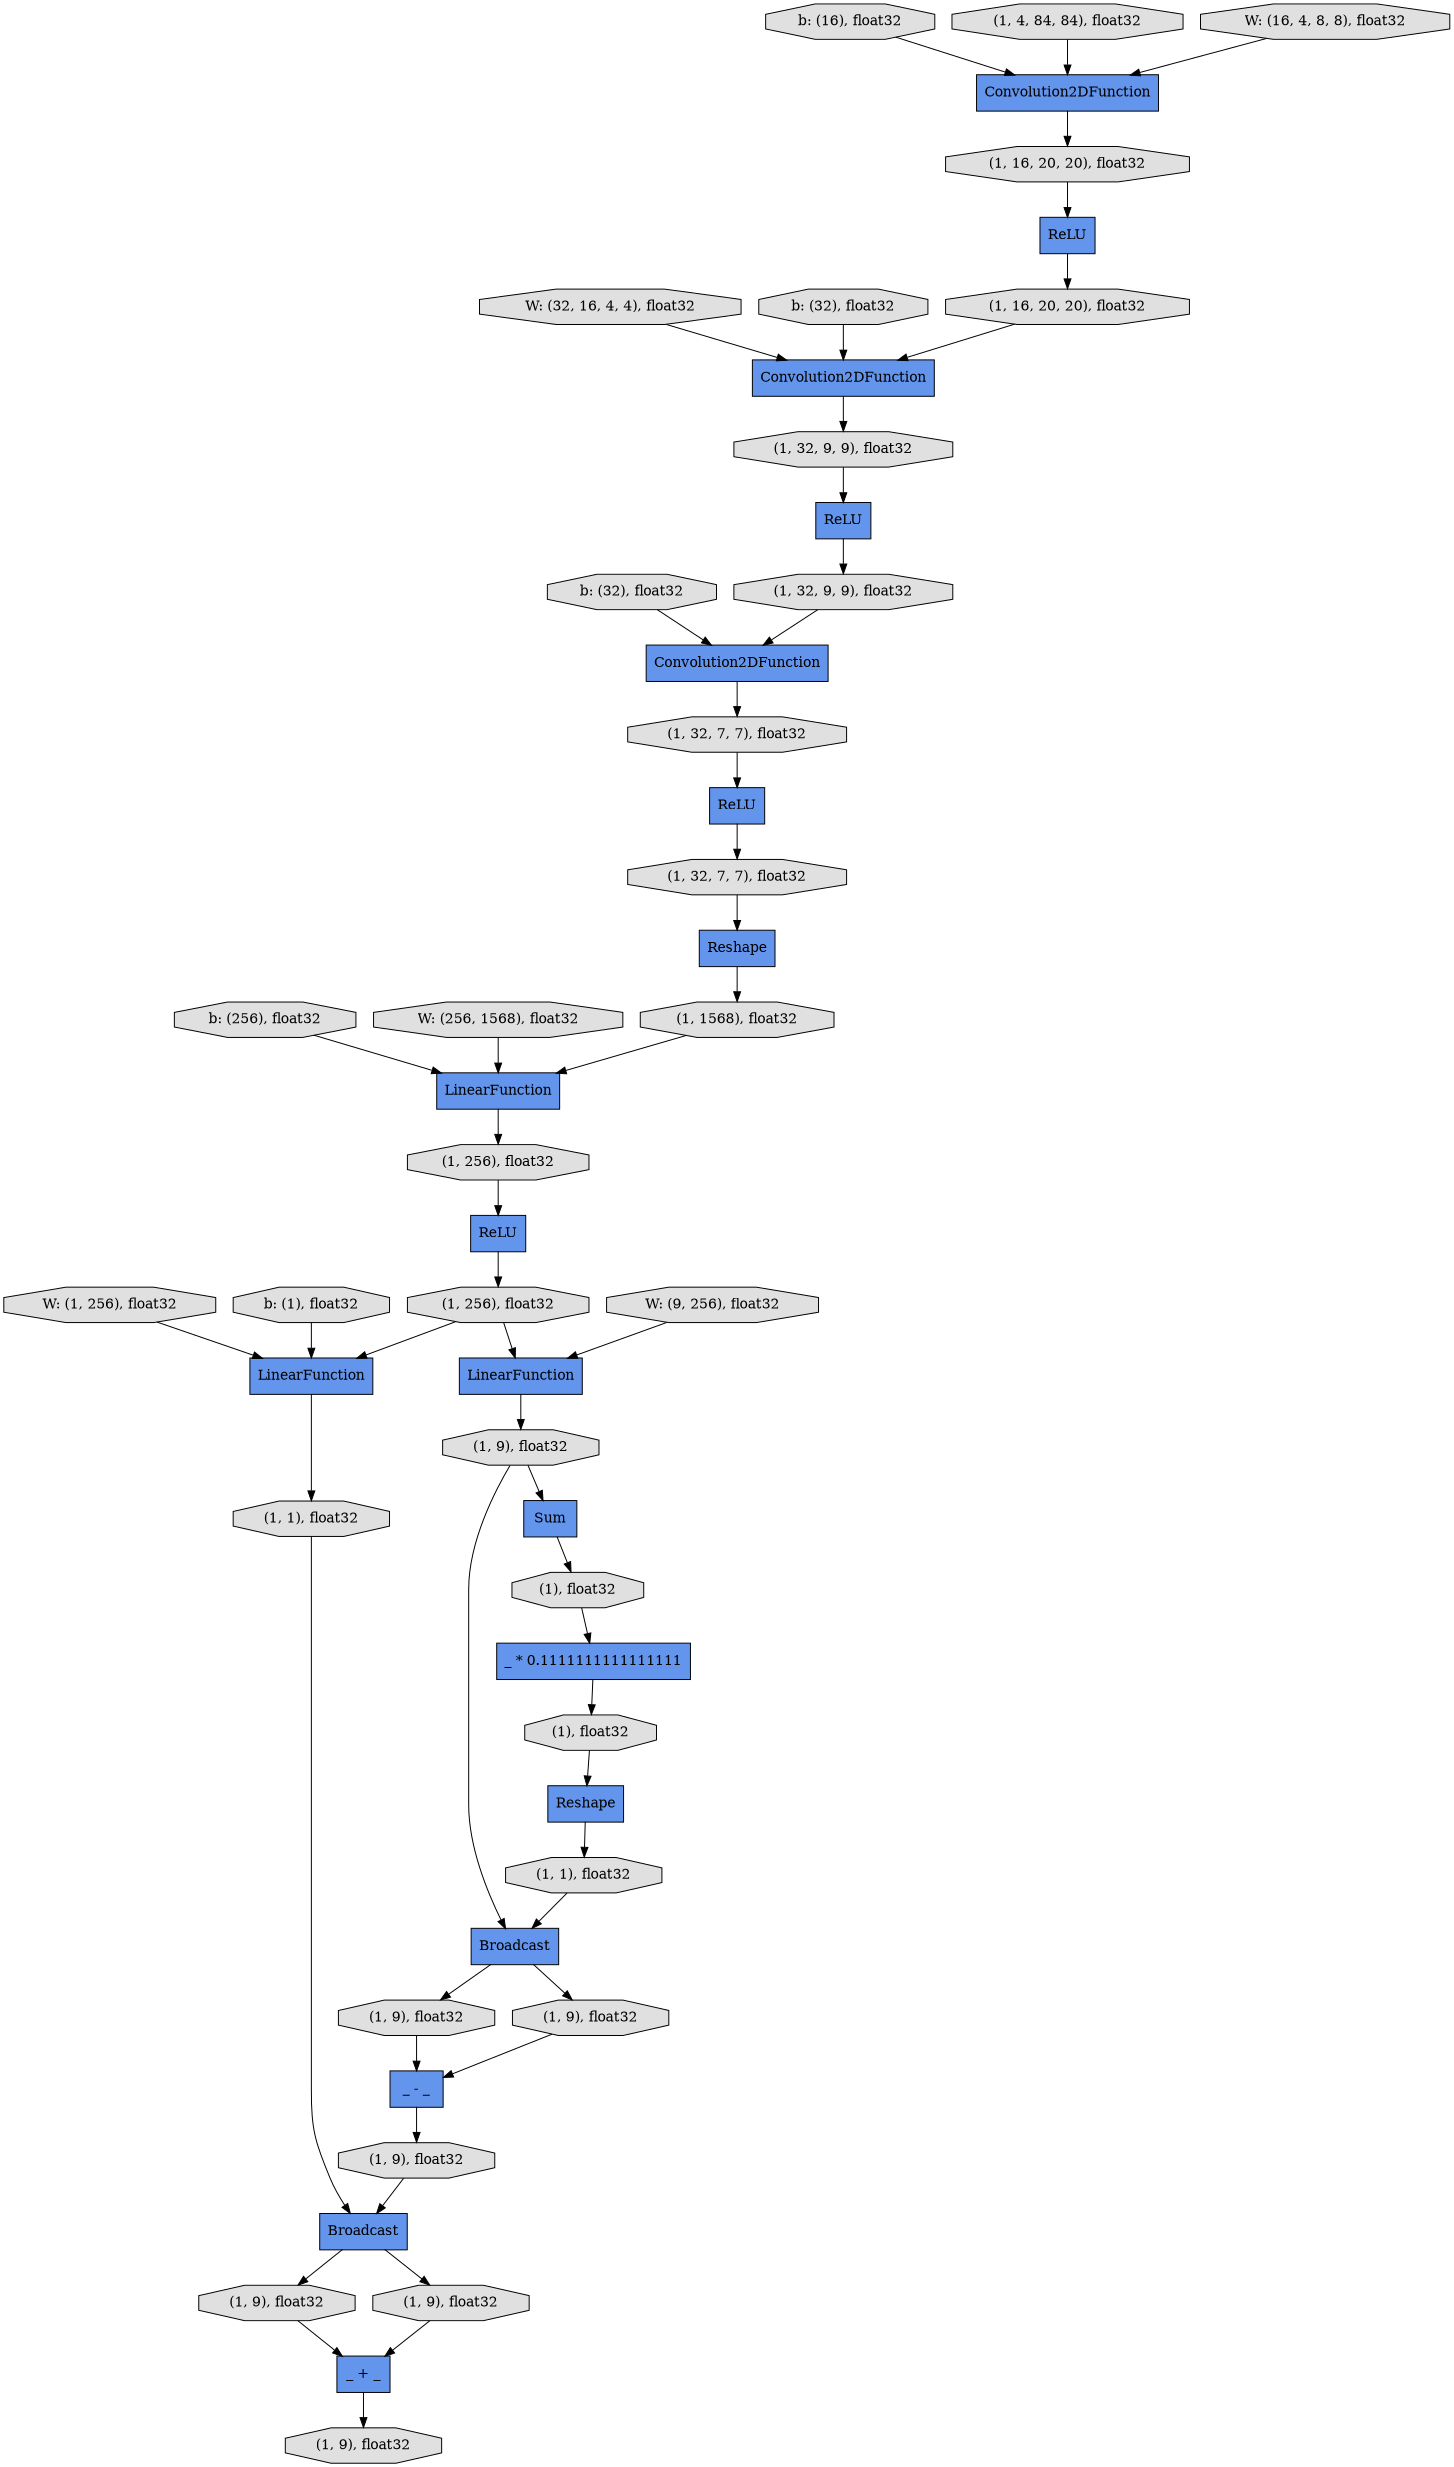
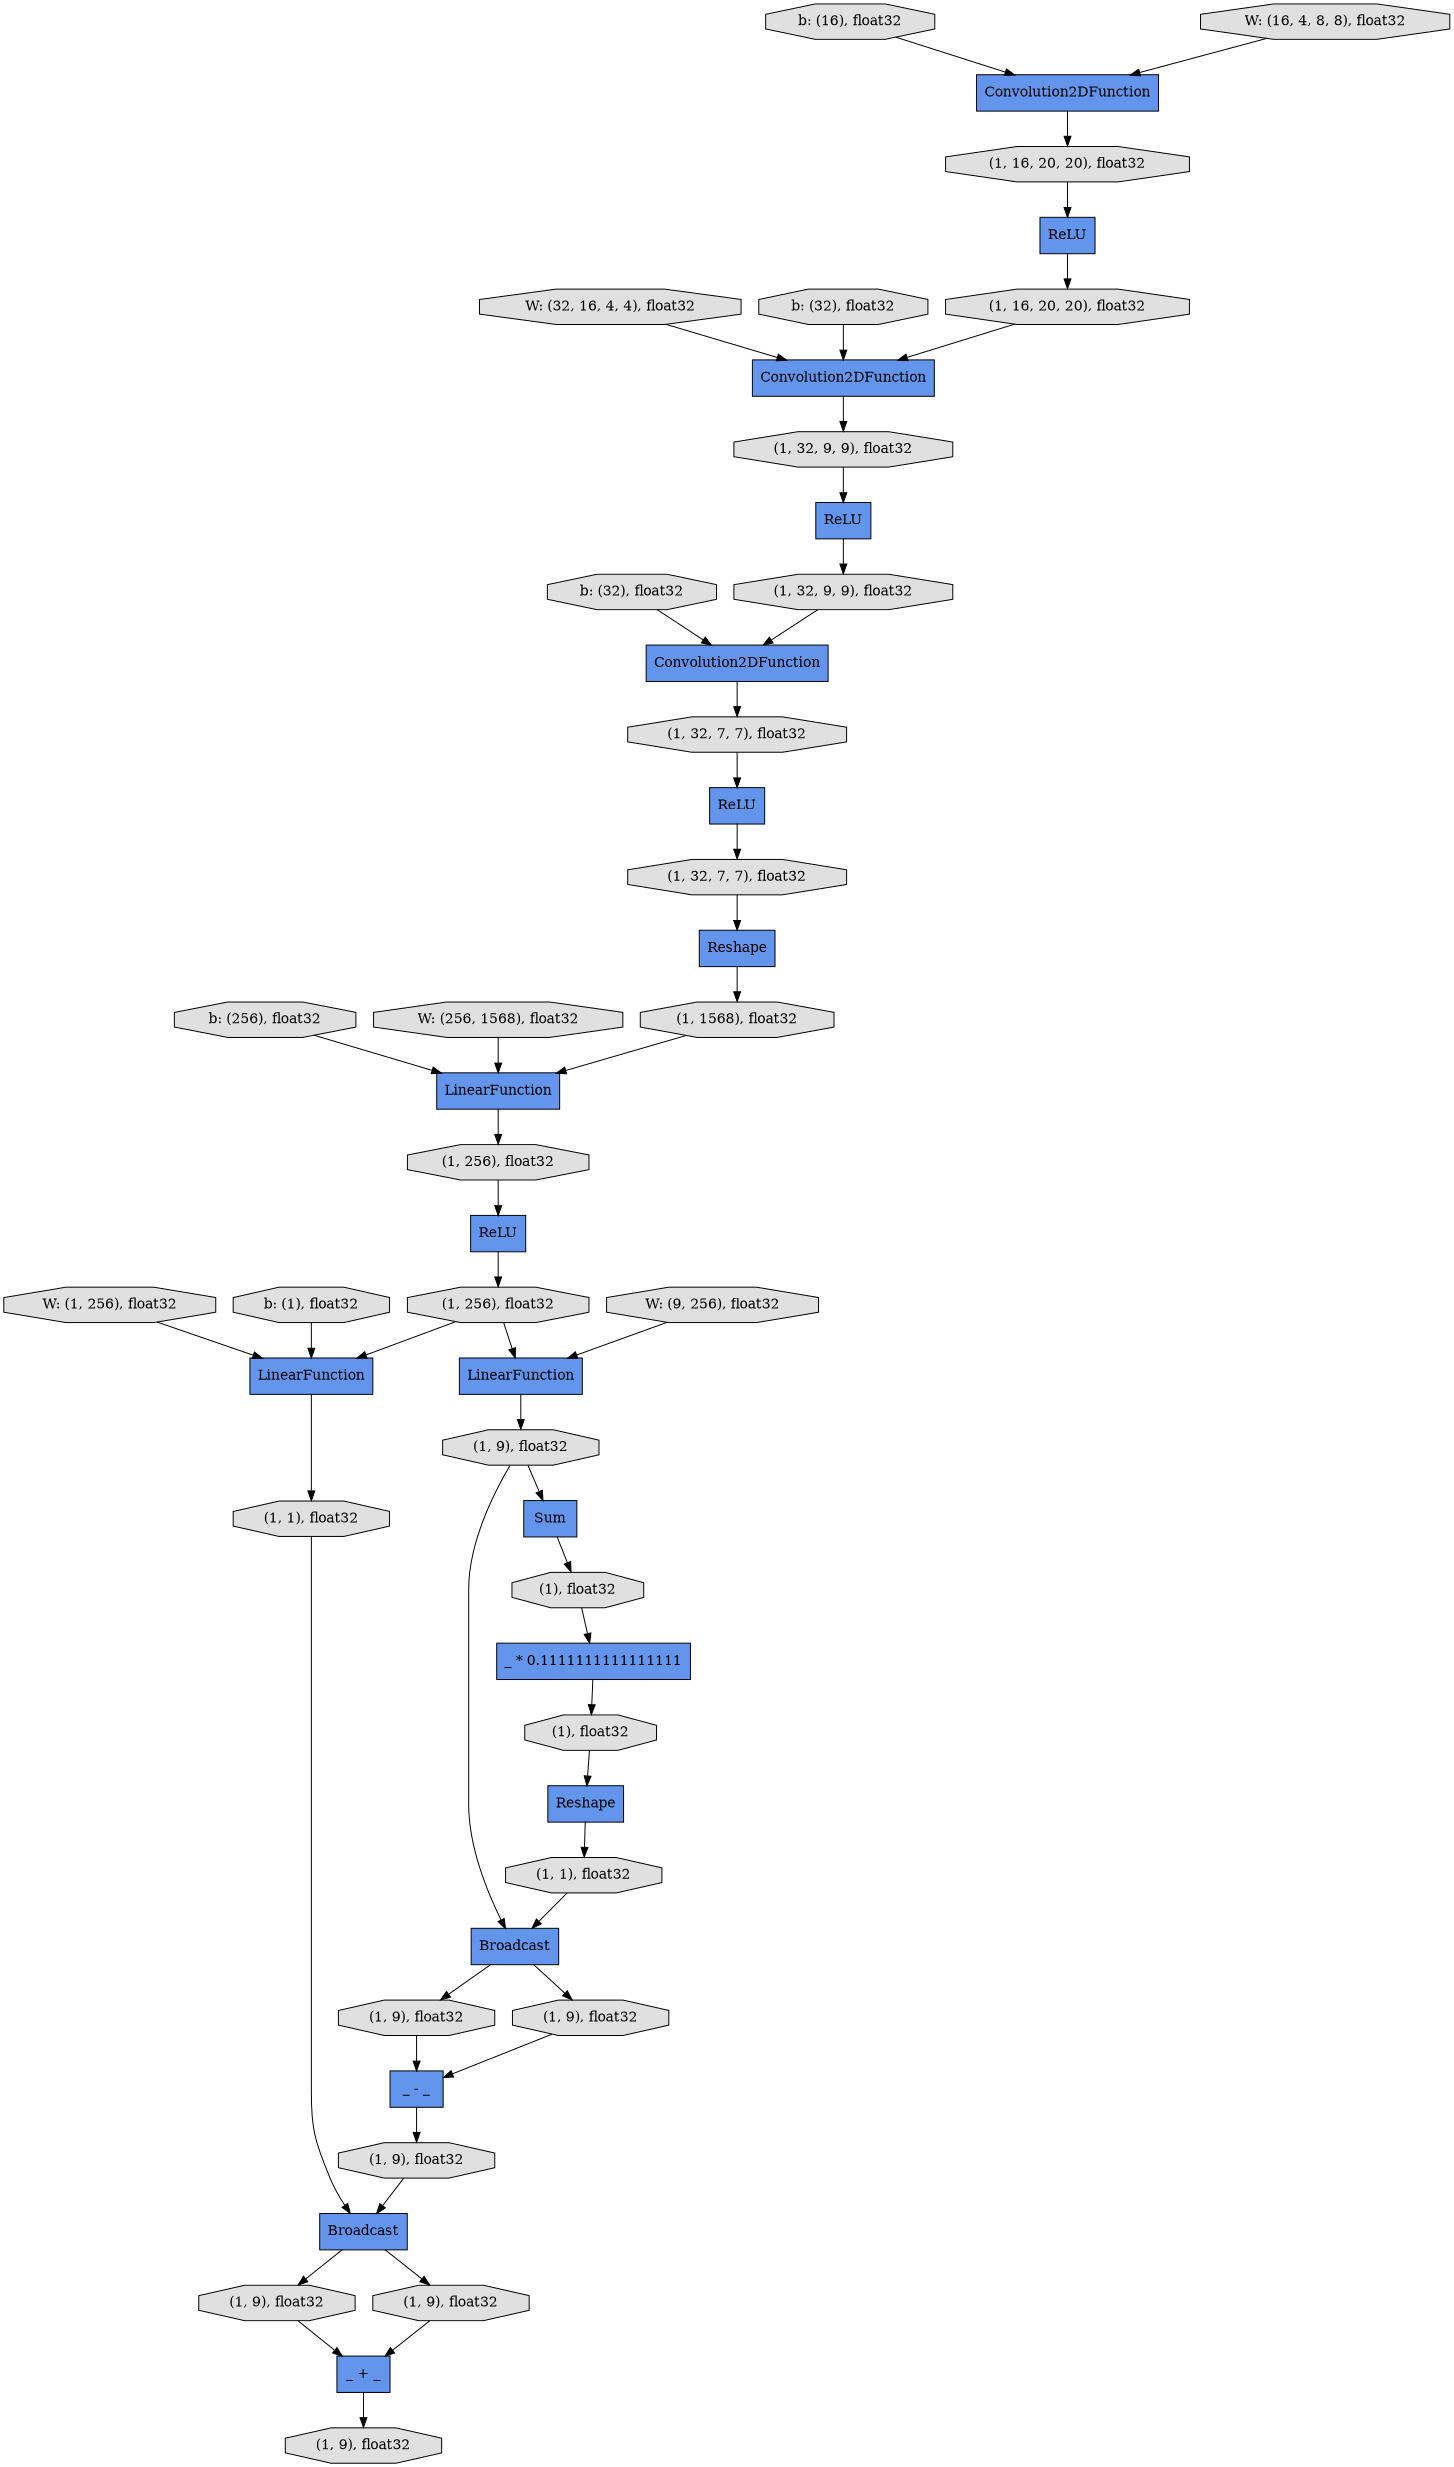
(1068, 22) -> none
